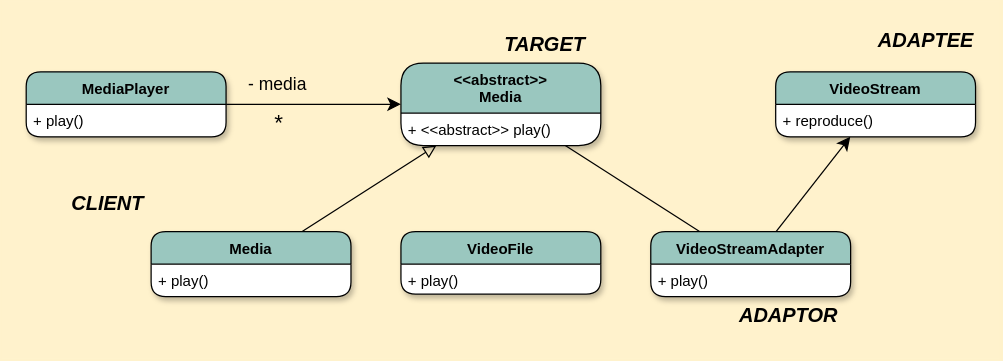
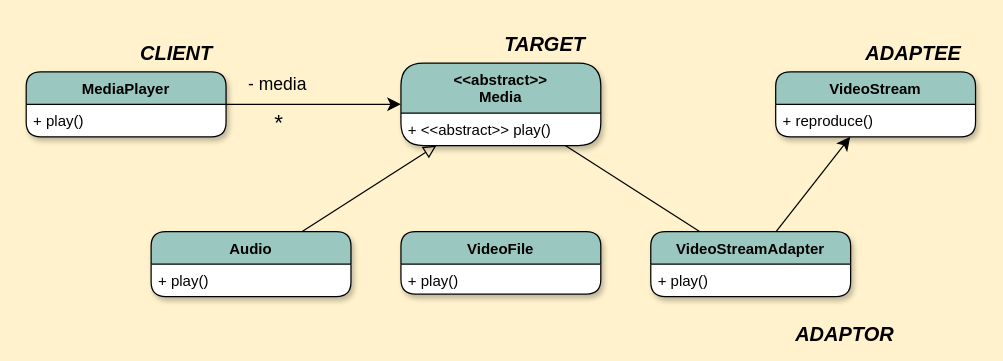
(926, 41) -> (913, 53)
(107, 203) -> (176, 53)
(251, 250) -> (251, 250)
(788, 316) -> (844, 334)
